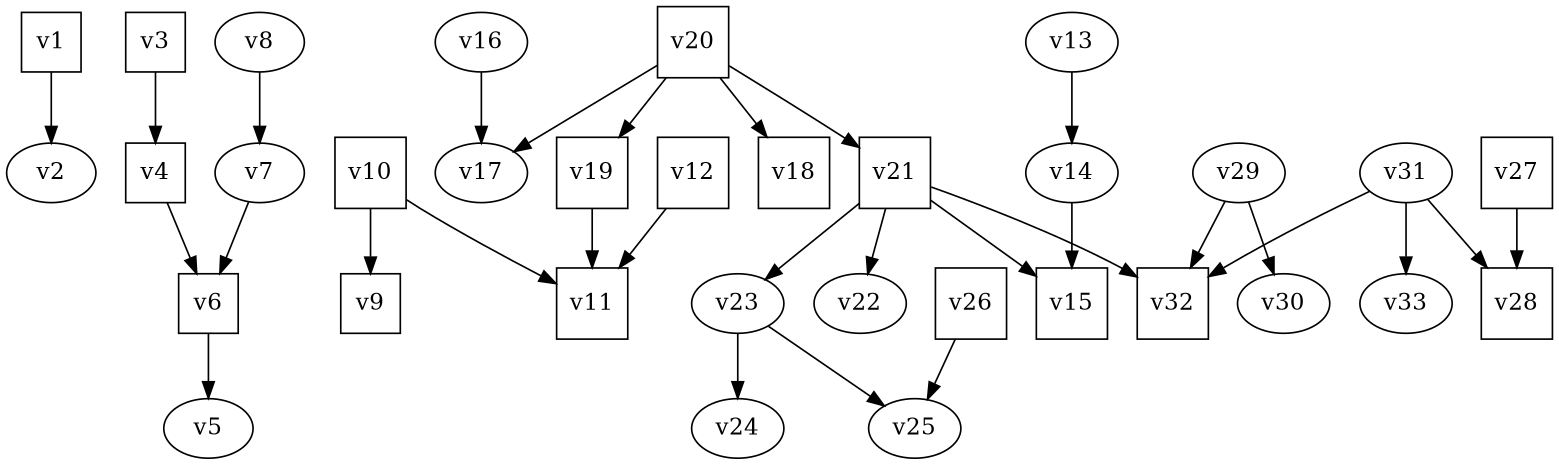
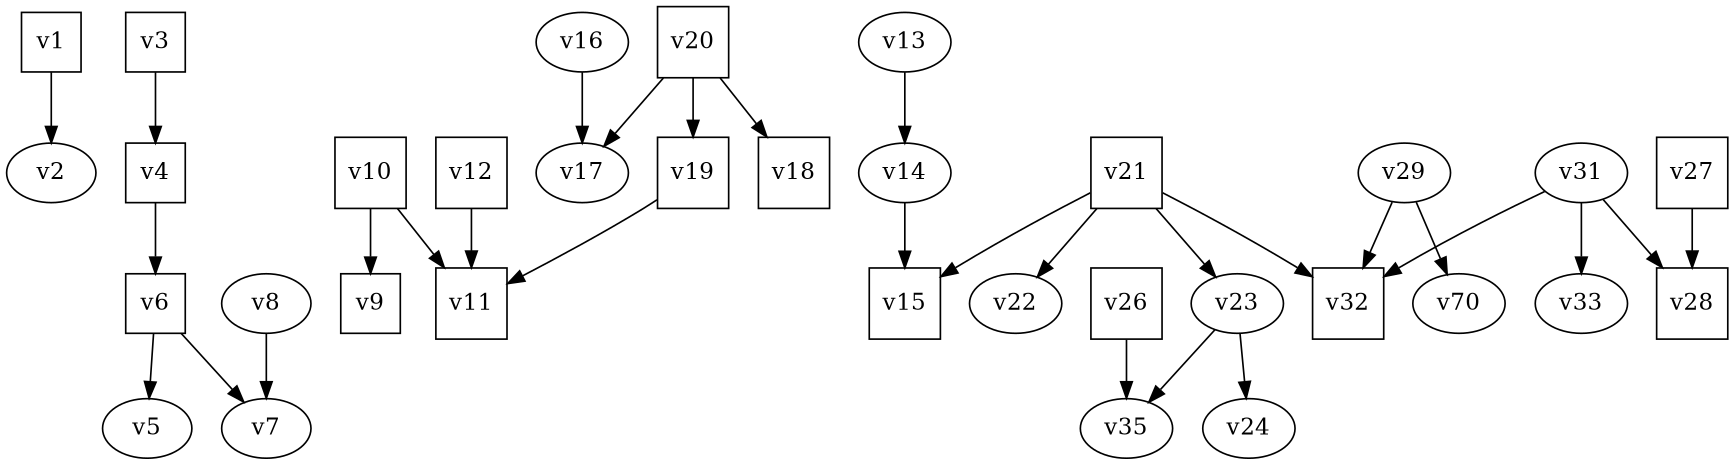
(787, 102) -> none
(237, 230) -> (207, 361)
(1284, 304) -> (1459, 304)
(915, 428) -> (1126, 428)
